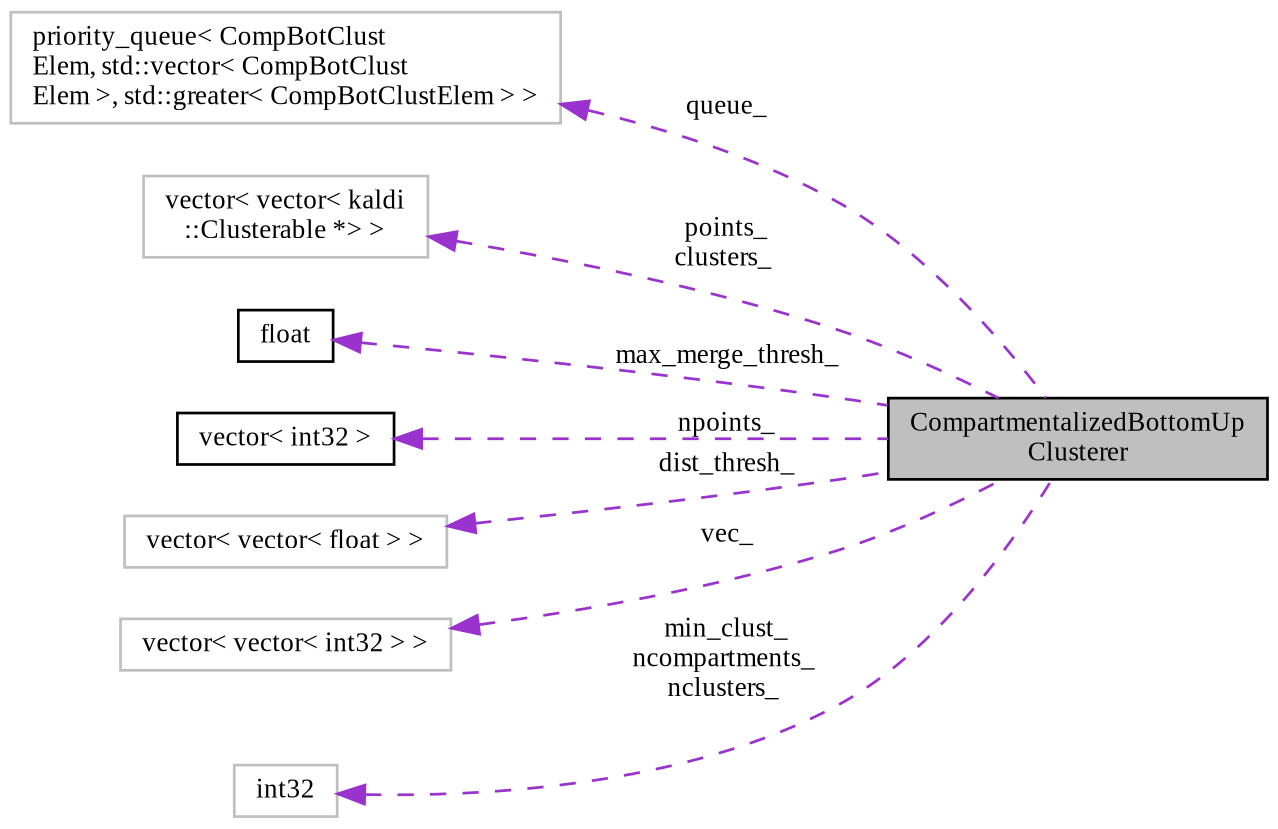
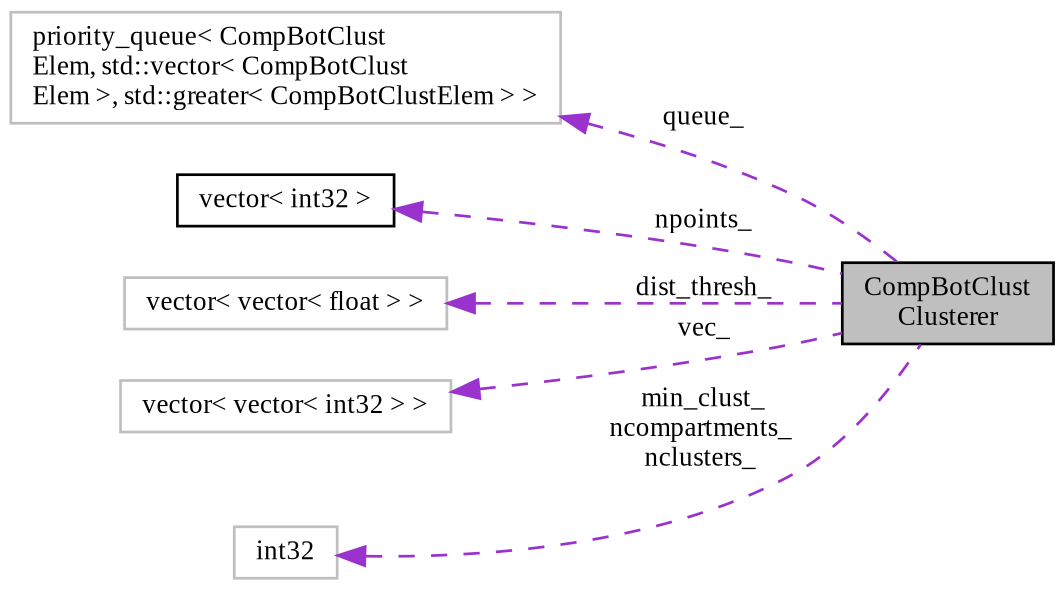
(286, 217) -> none
(286, 336) -> none
(1078, 439) -> (948, 303)
